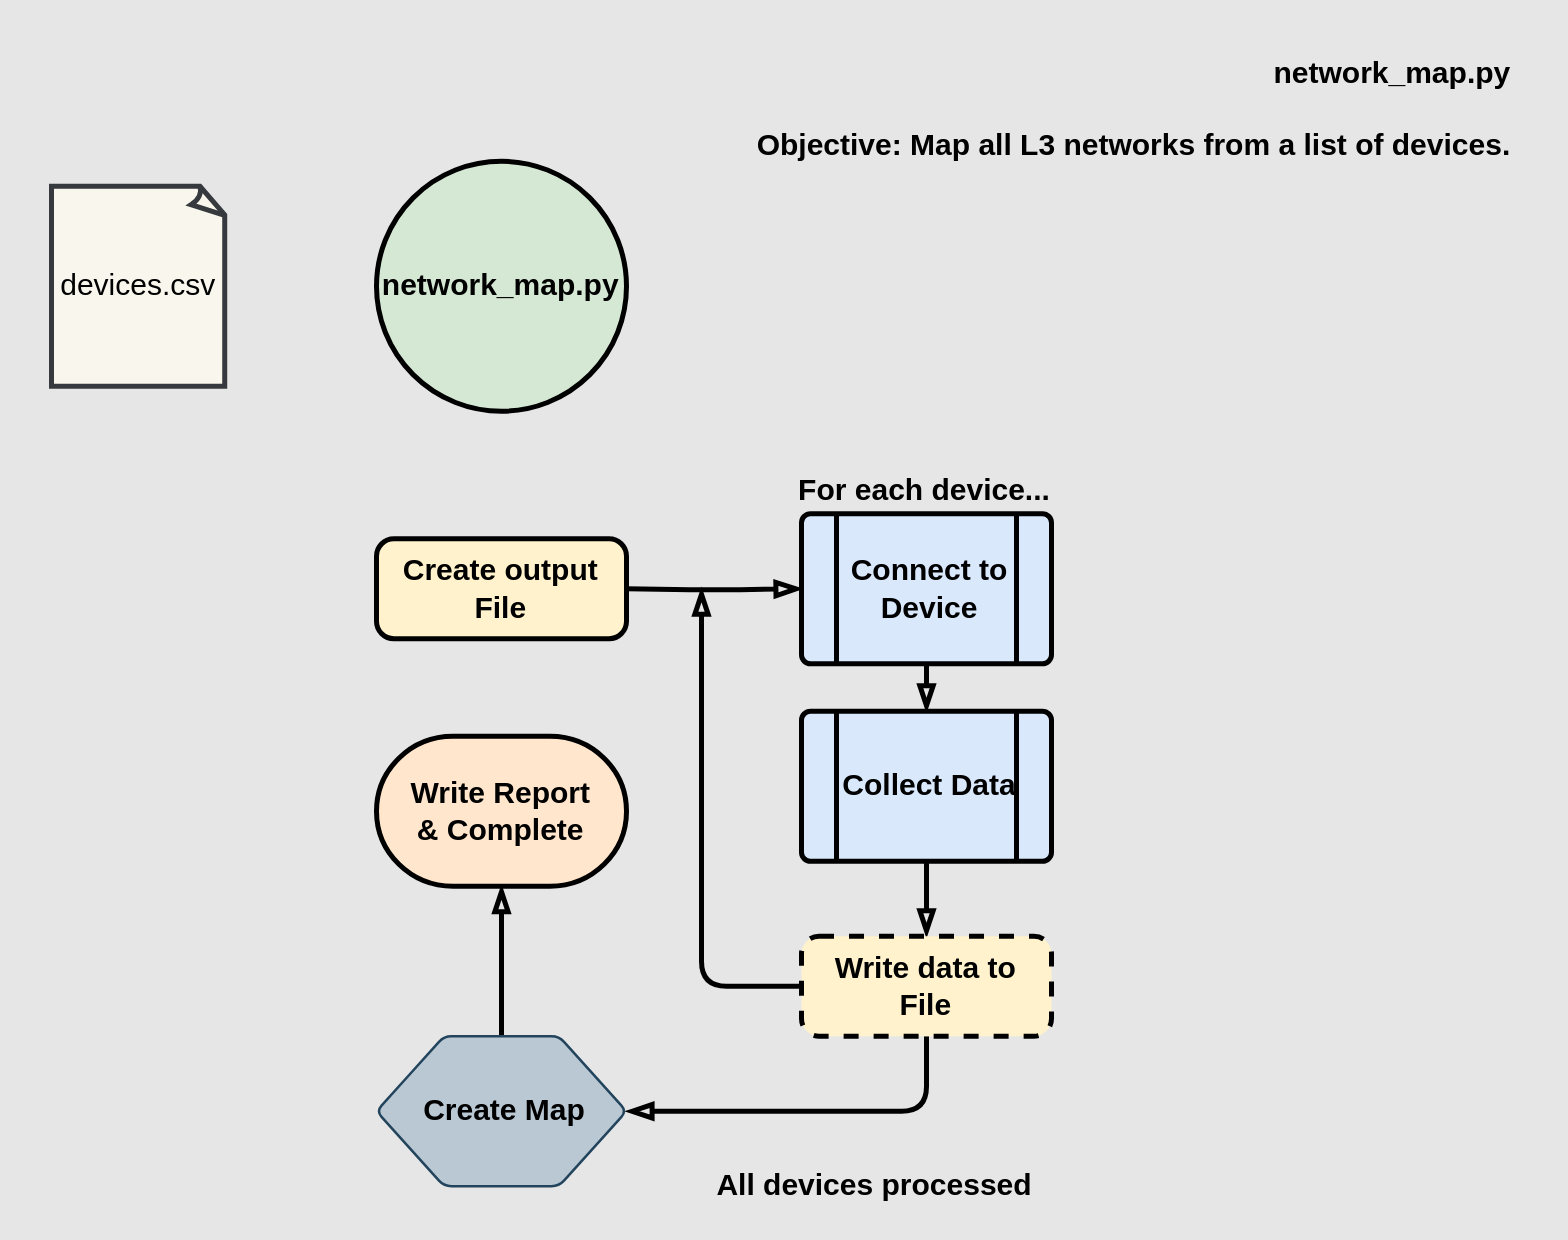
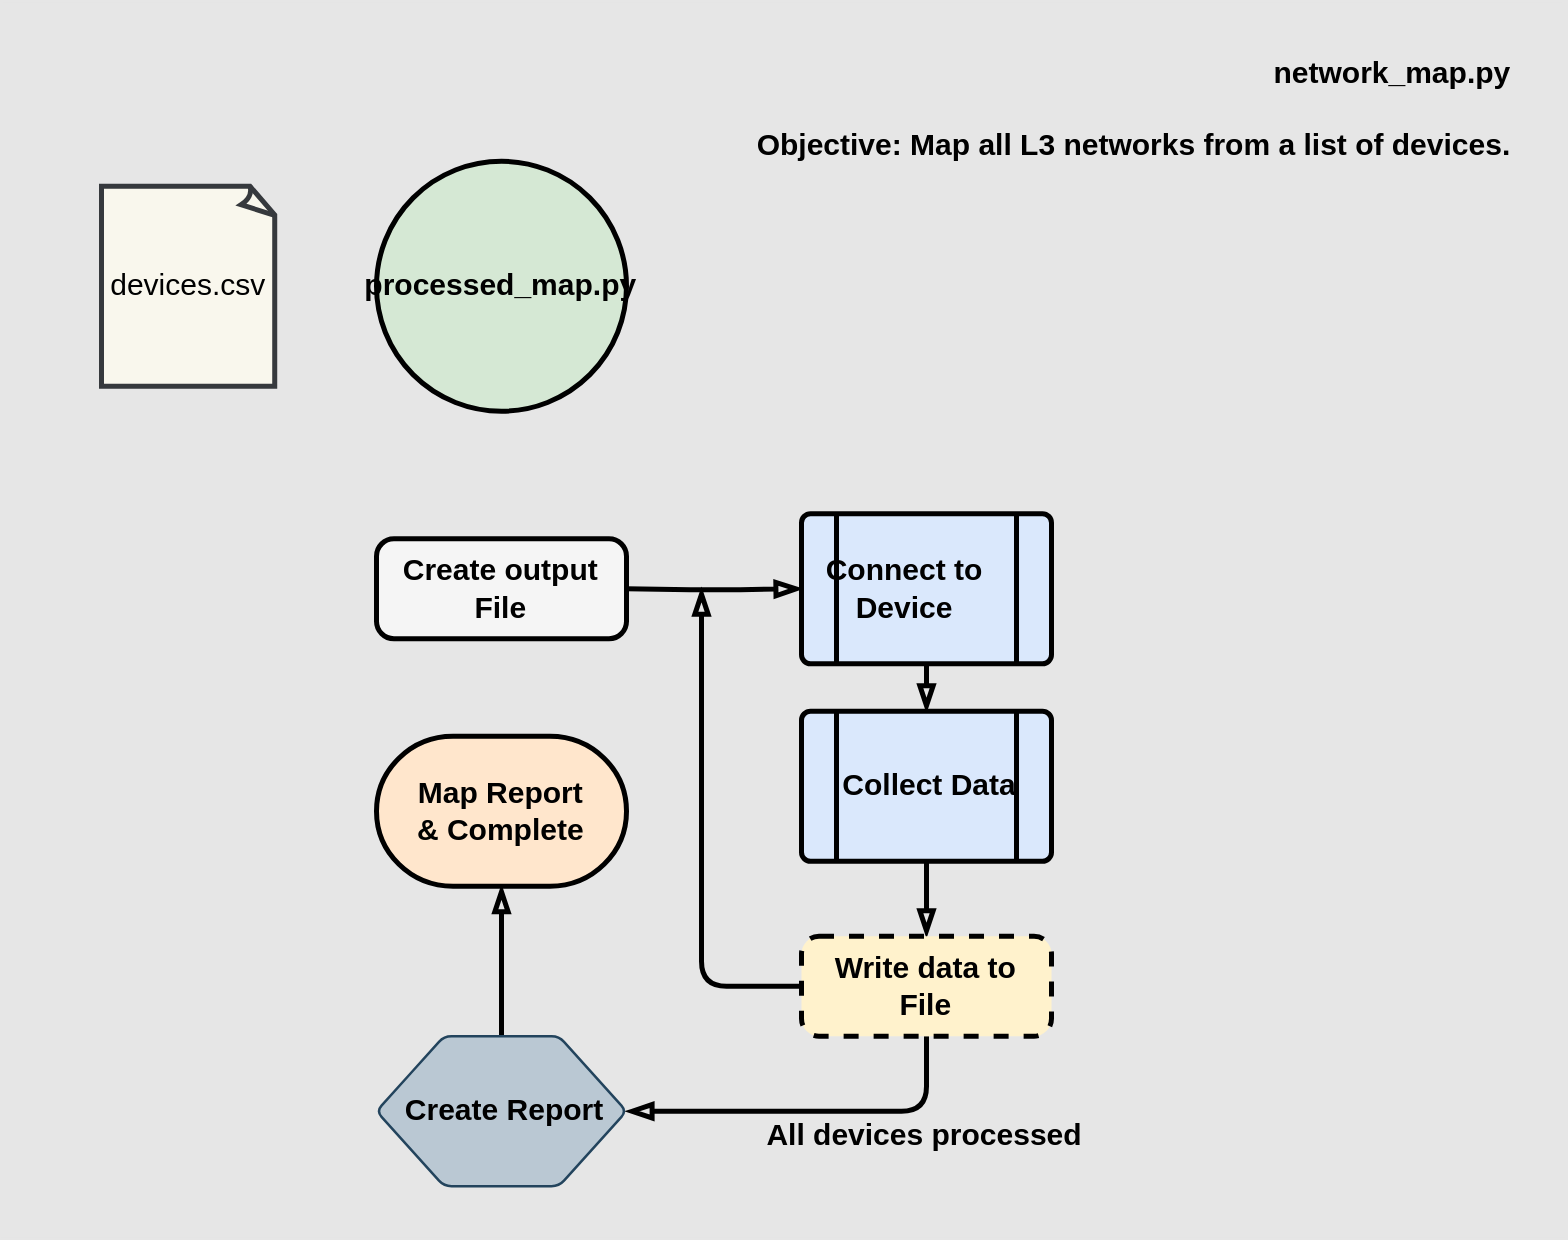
(139, 286) -> (189, 286)
(501, 286) -> (501, 286)
(923, 491) -> none
(501, 589) -> (501, 589)
(928, 589) -> (903, 589)
(501, 811) -> (501, 811)
(505, 1111) -> (505, 1111)
(873, 1186) -> (923, 1136)
